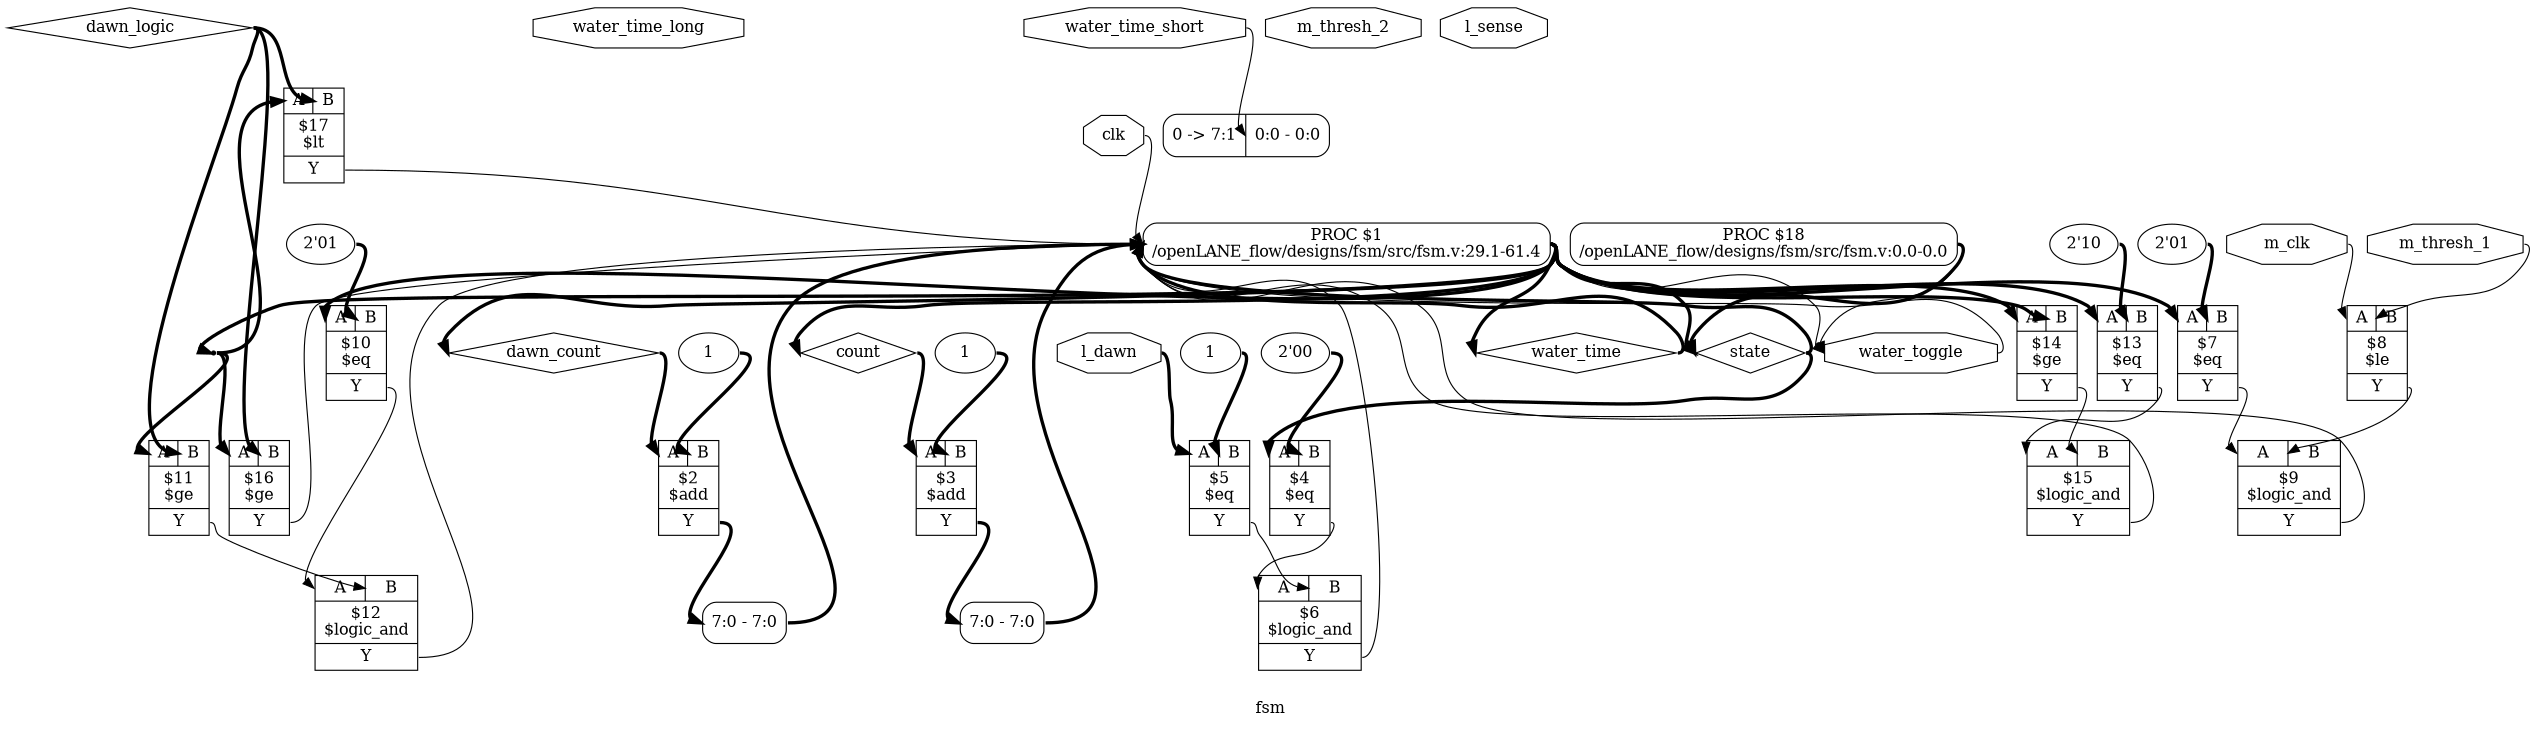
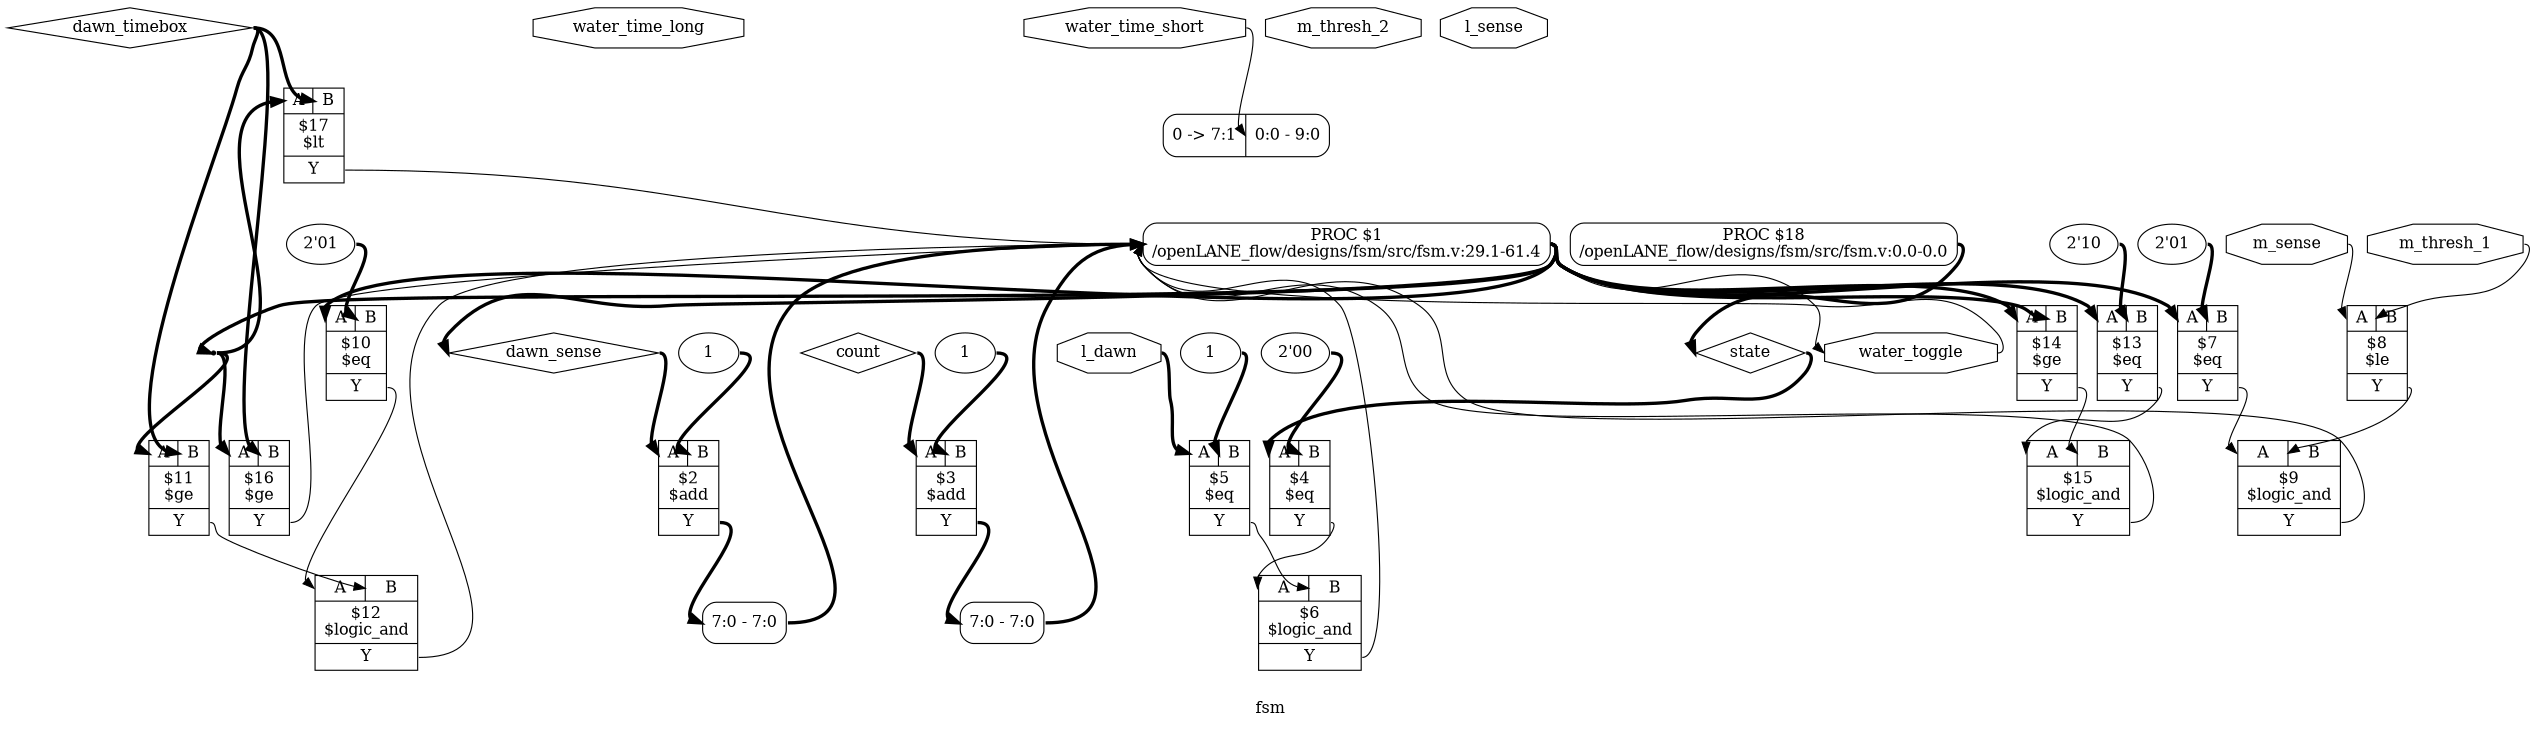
(130, 28) -> (130, 28)
(1288, 135) -> (1288, 135)
(1114, 136) -> none
(2287, 244) -> (2287, 244)
(1632, 284) -> none
(1899, 298) -> none
(1483, 300) -> none
(1180, 301) -> none
(554, 353) -> (554, 353)
(1576, 353) -> none
